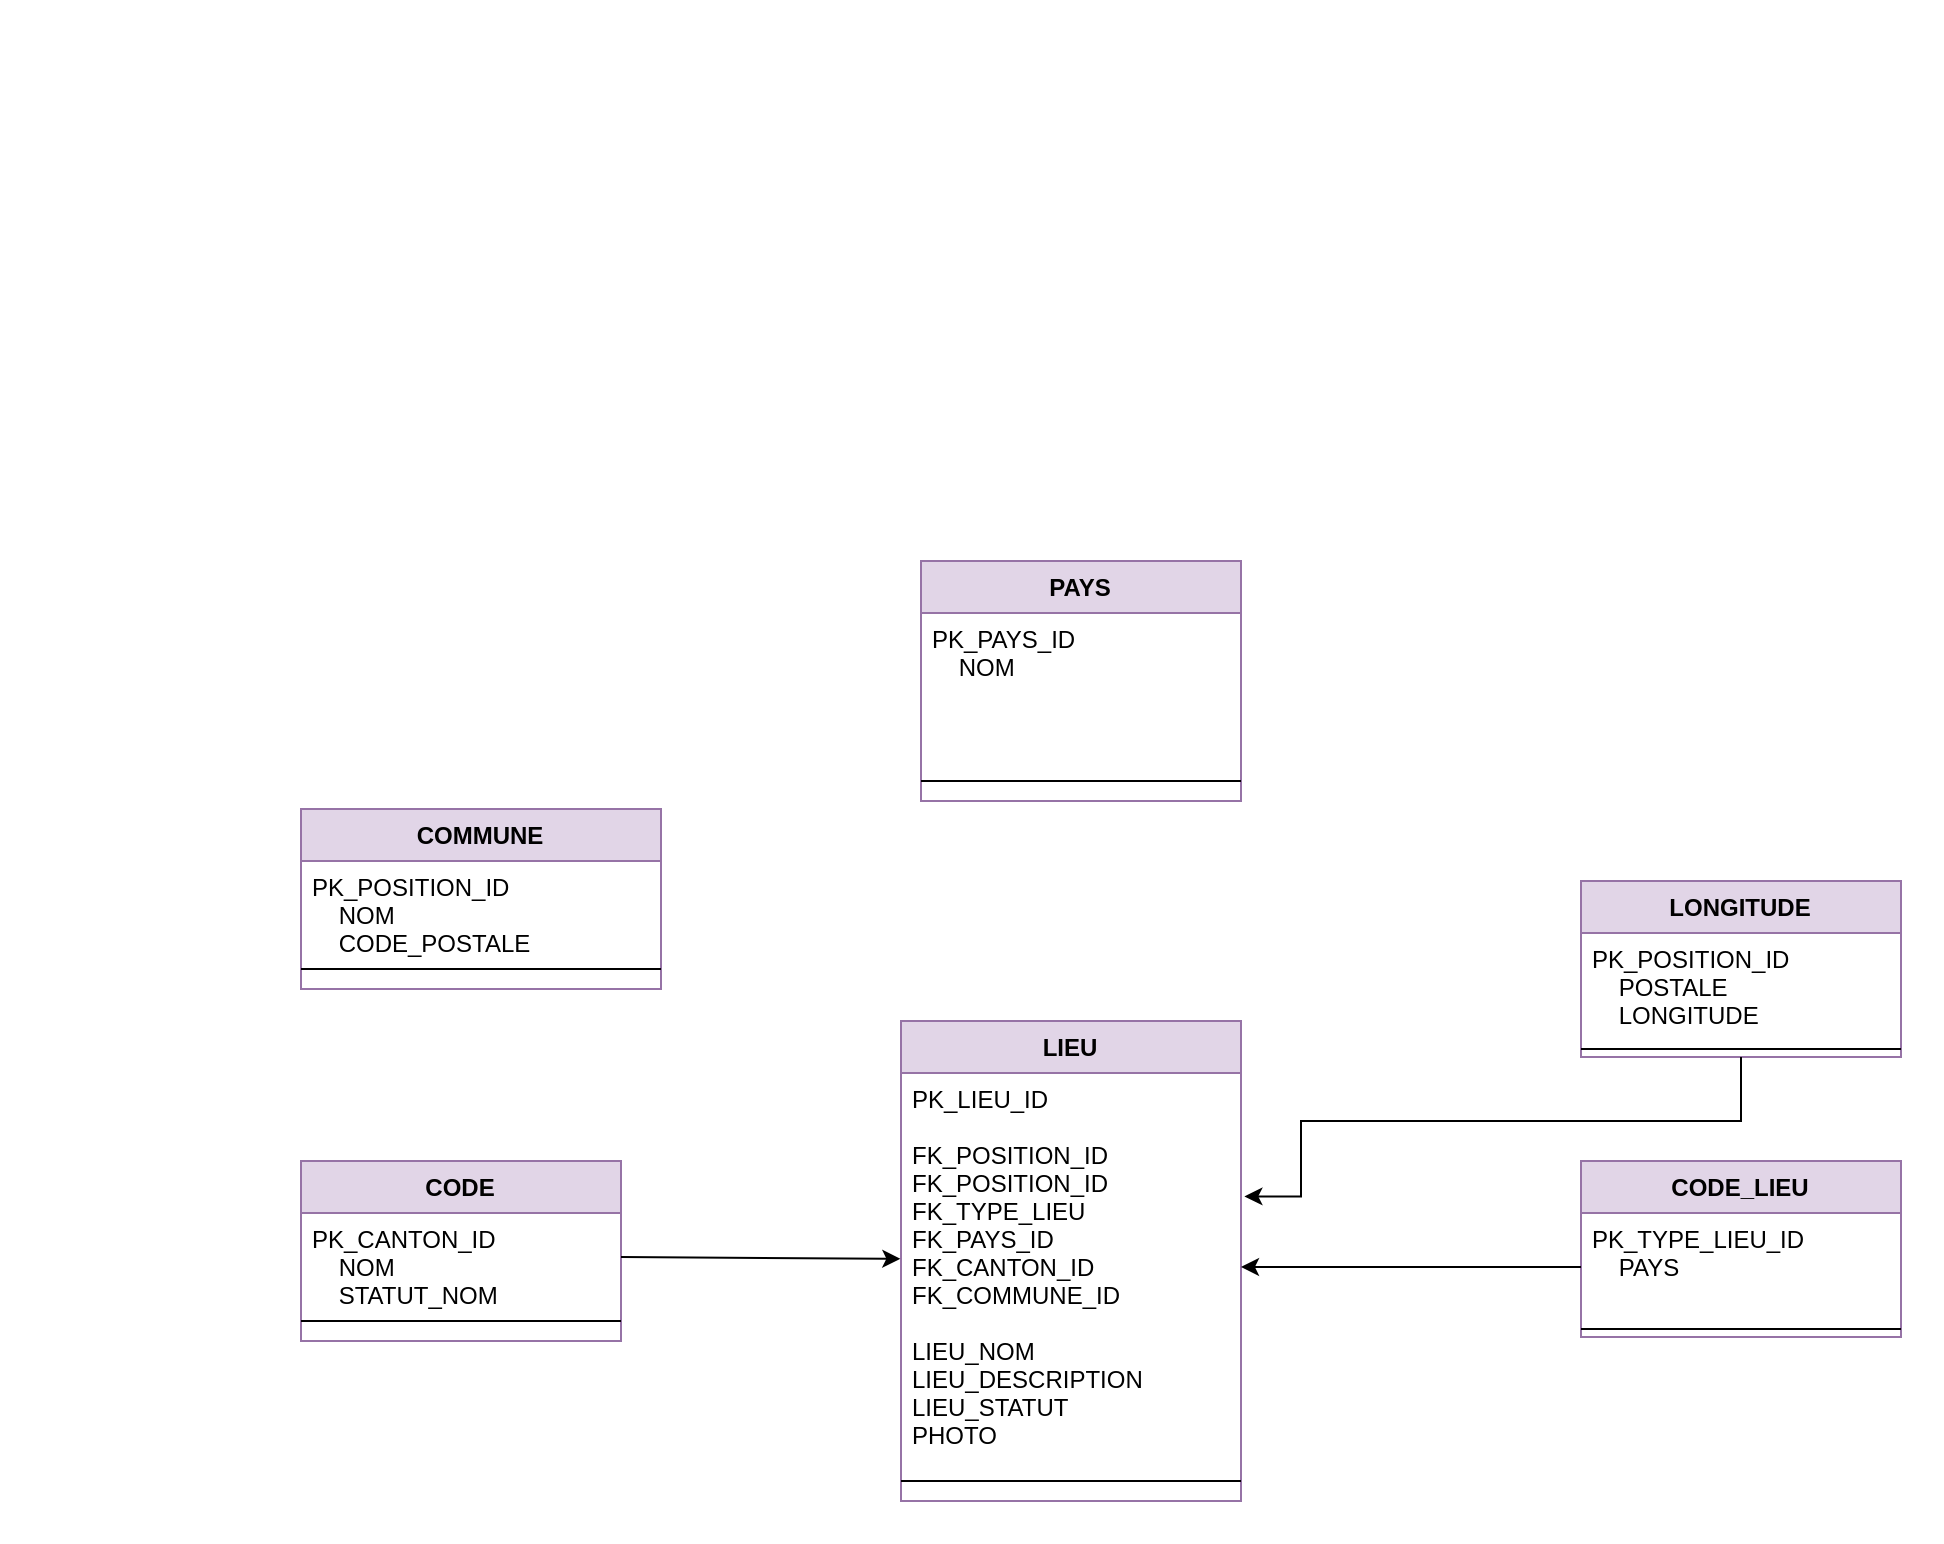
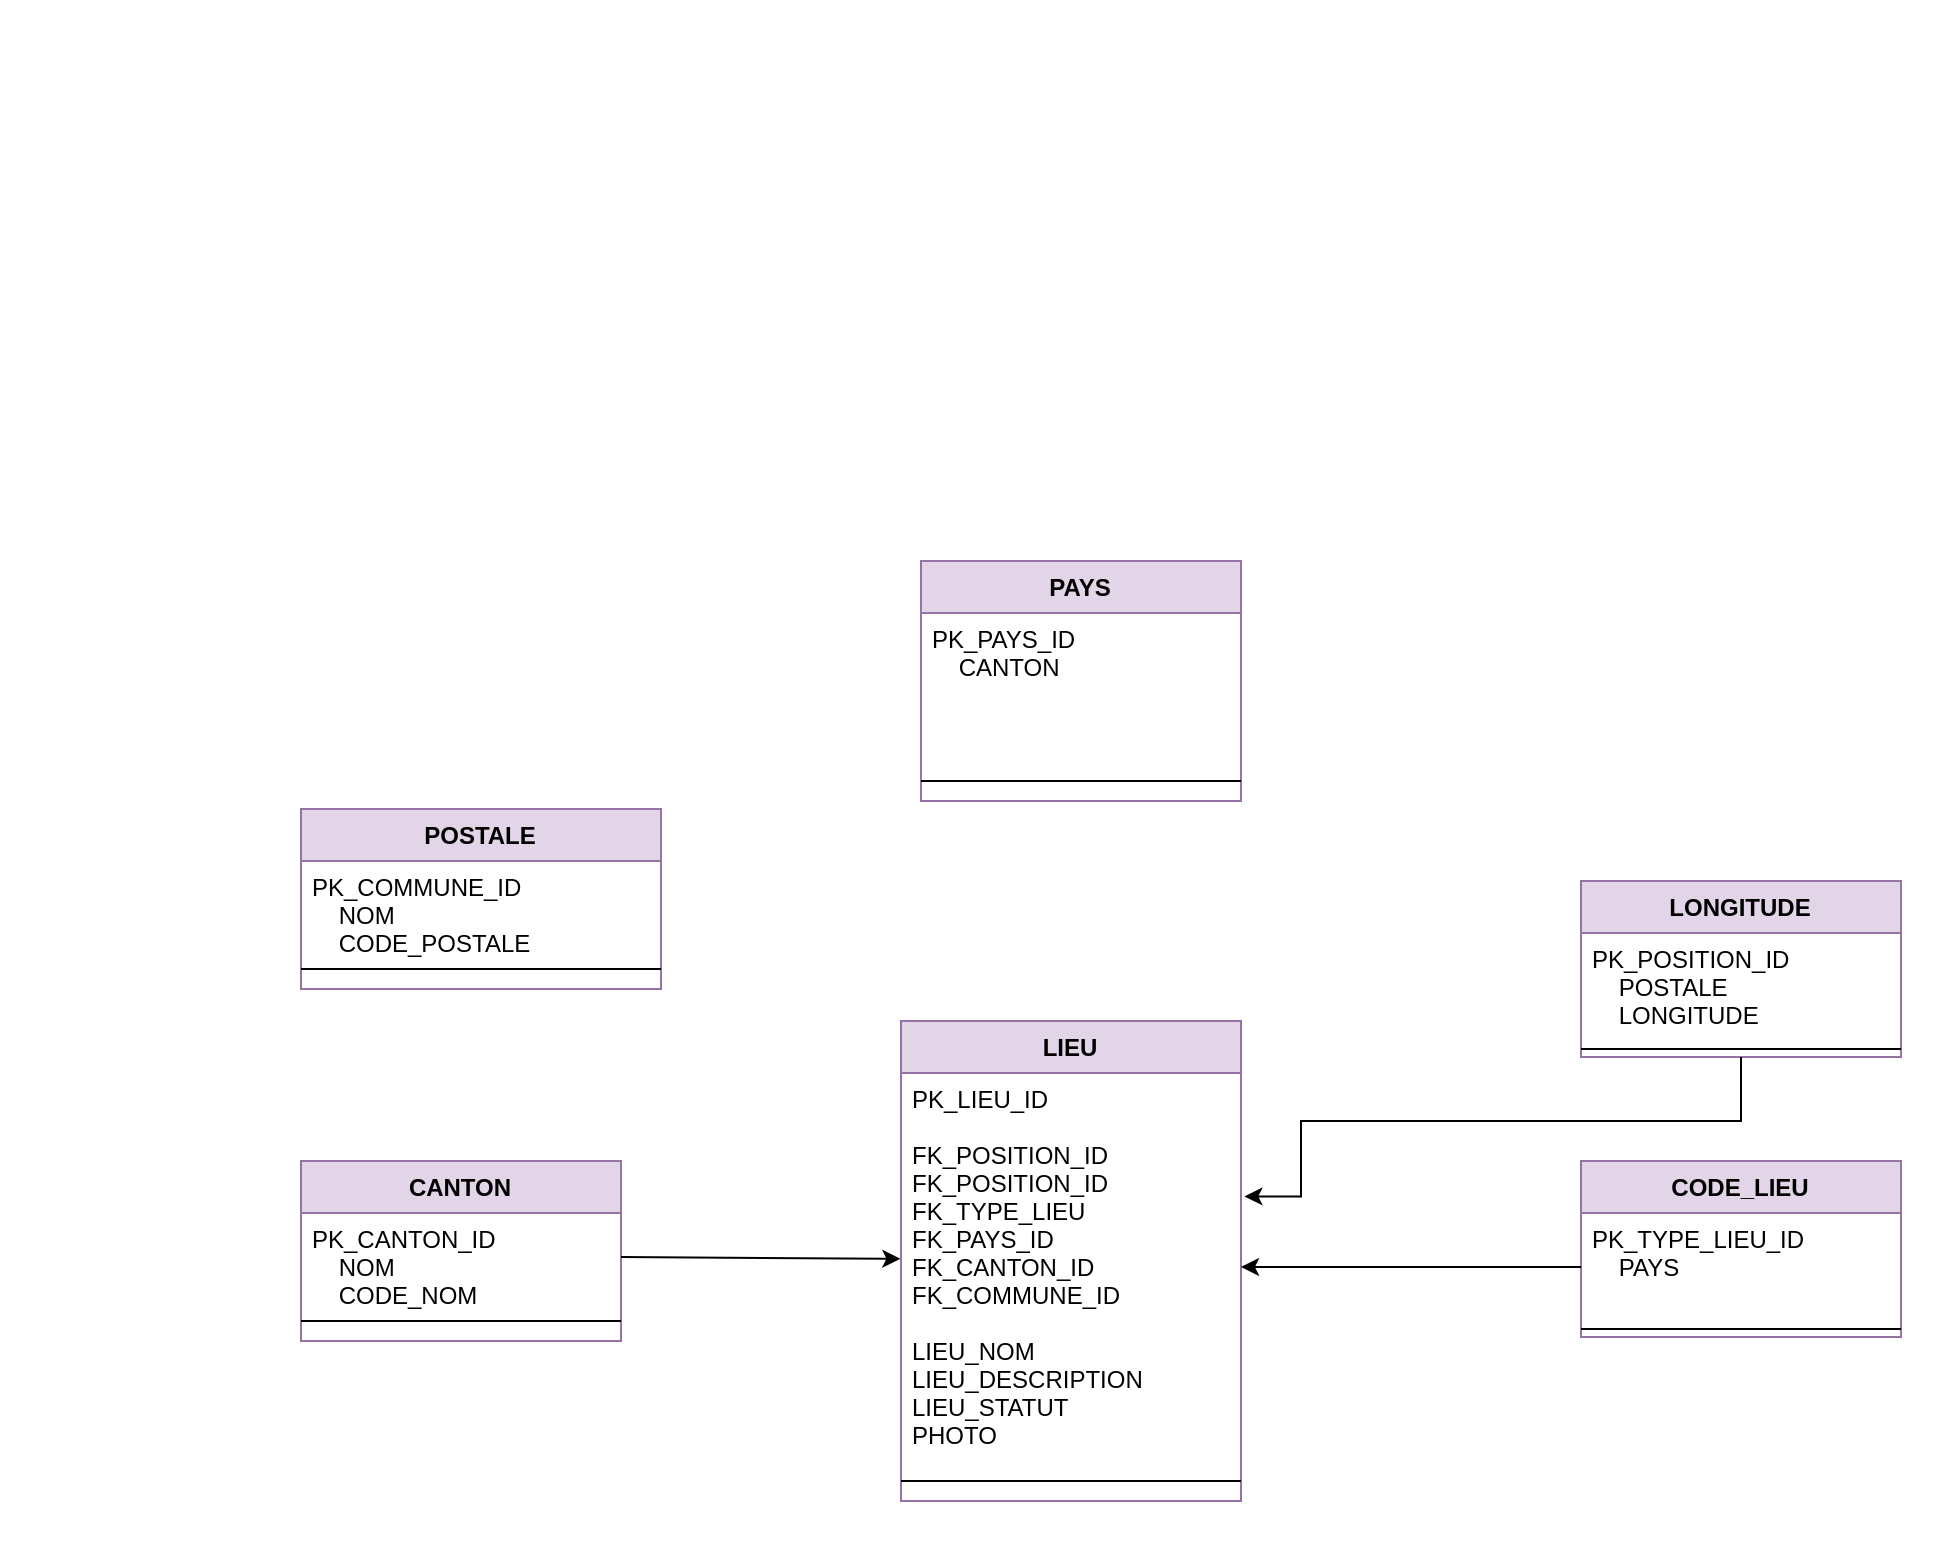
(999, 640) -> (999, 640)
(480, 836) -> (480, 836)
(406, 888) -> (399, 888)
(460, 1188) -> (460, 1188)
(393, 1240) -> (393, 1240)
